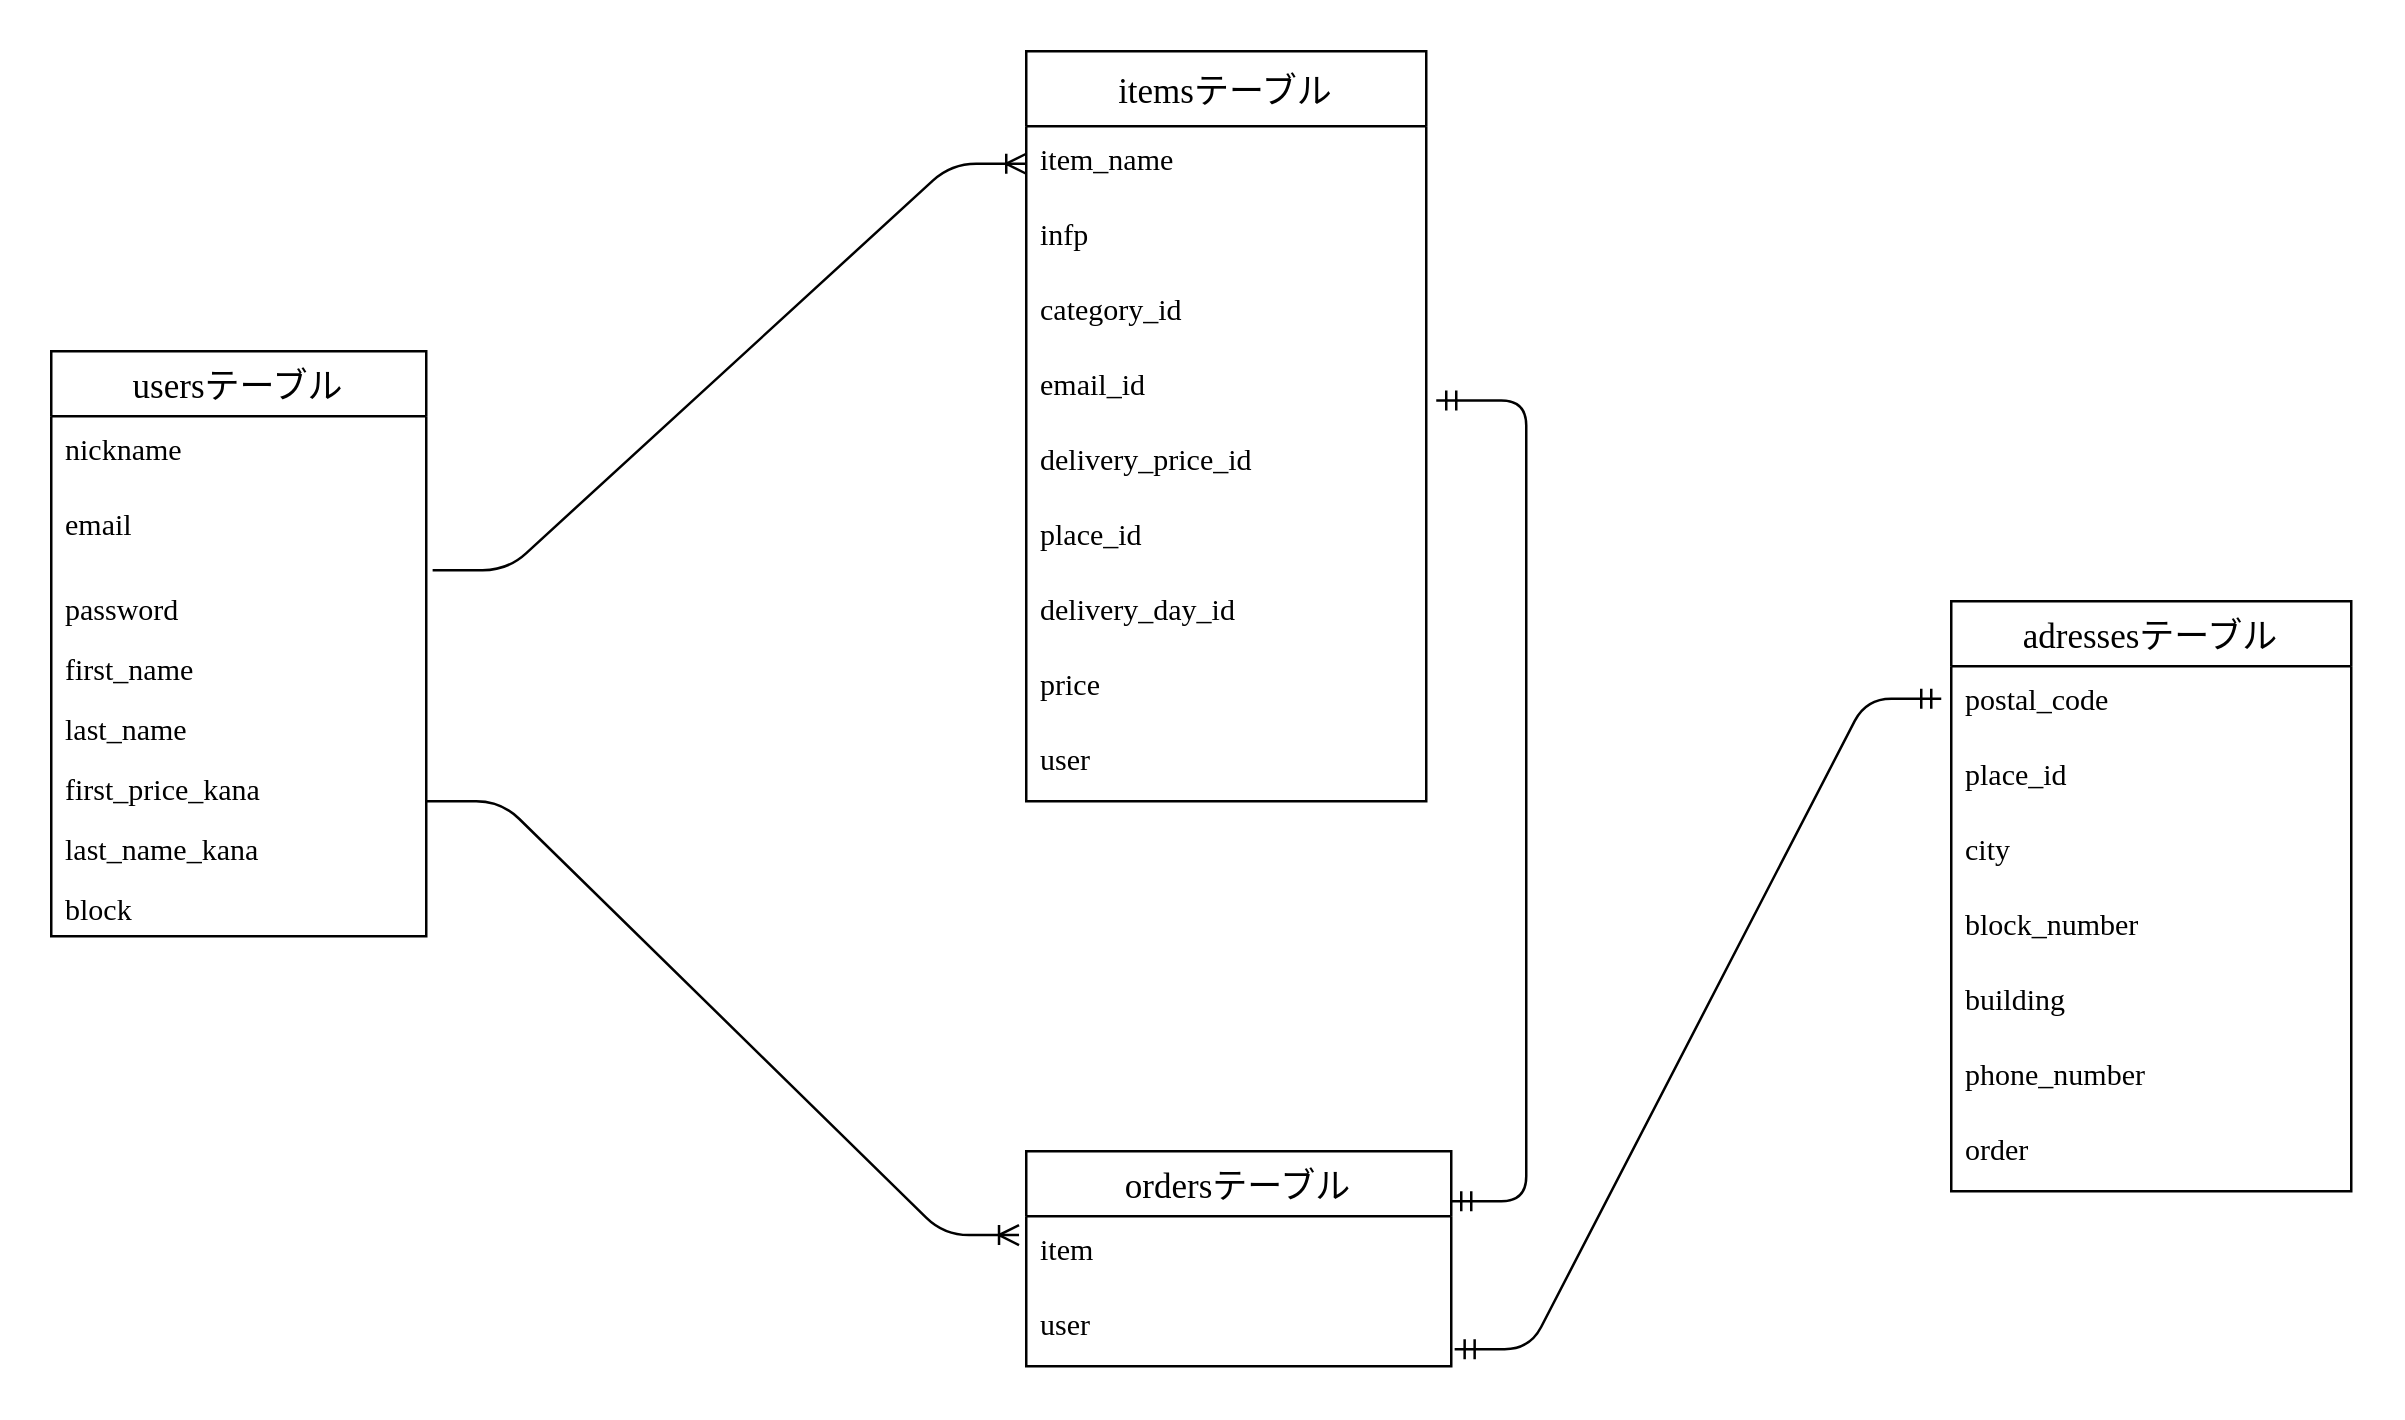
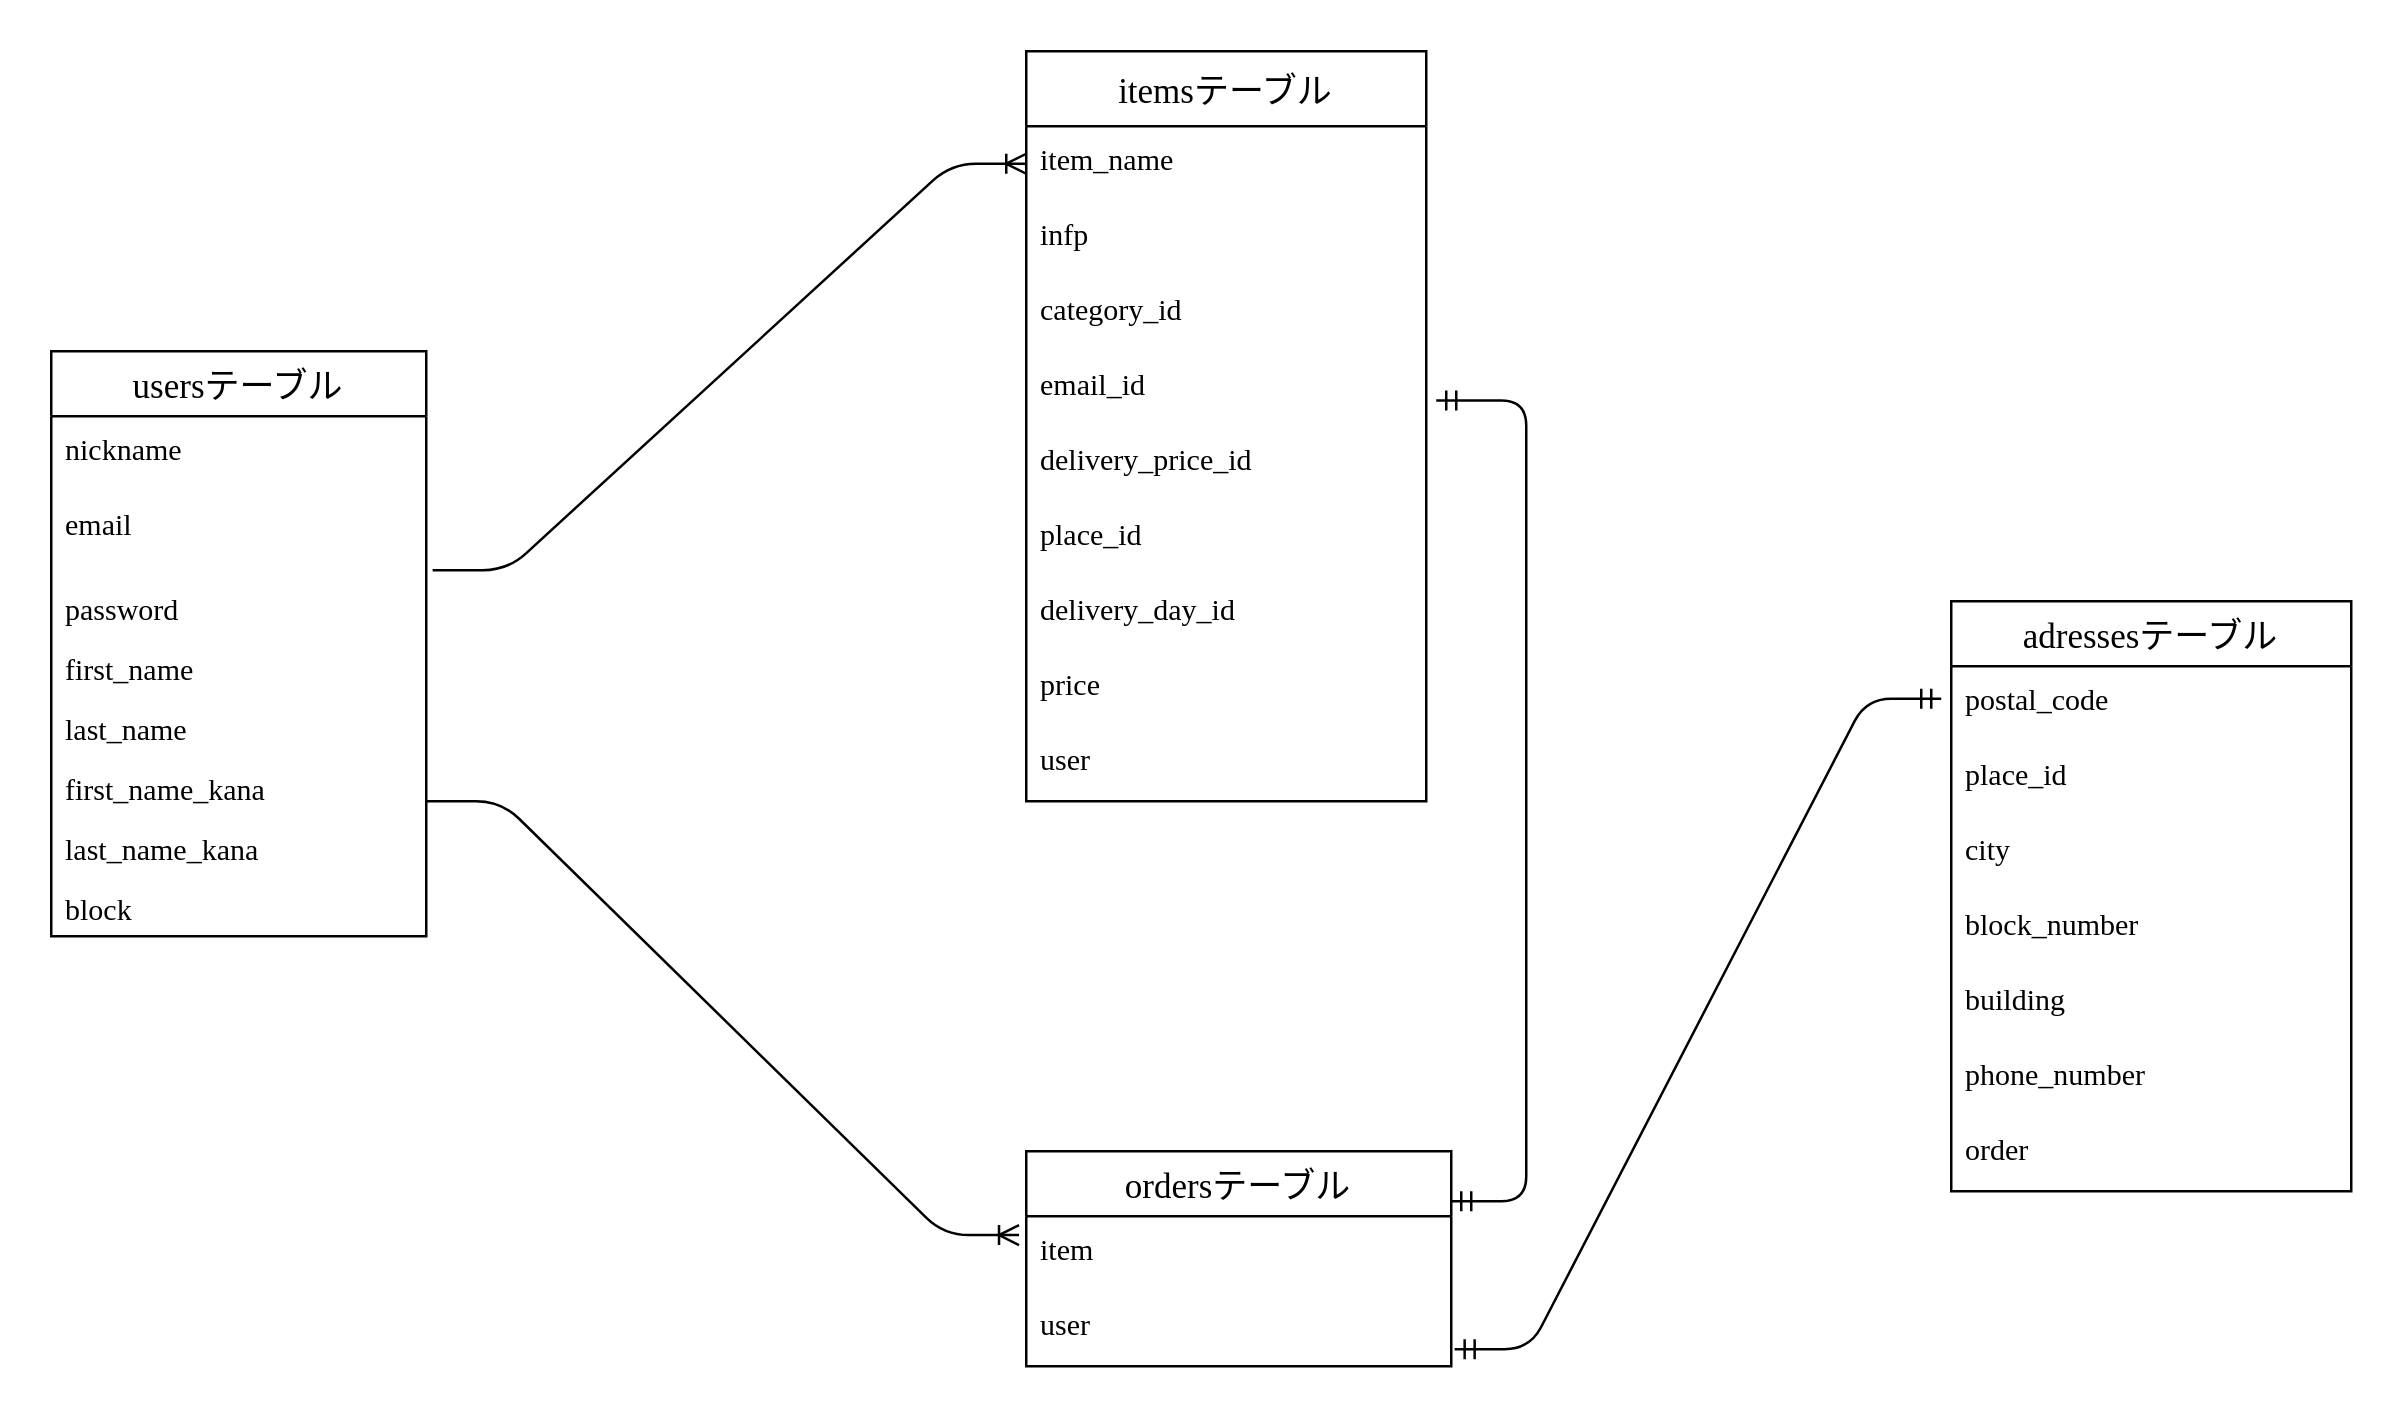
(192, 790) -> (187, 790)
